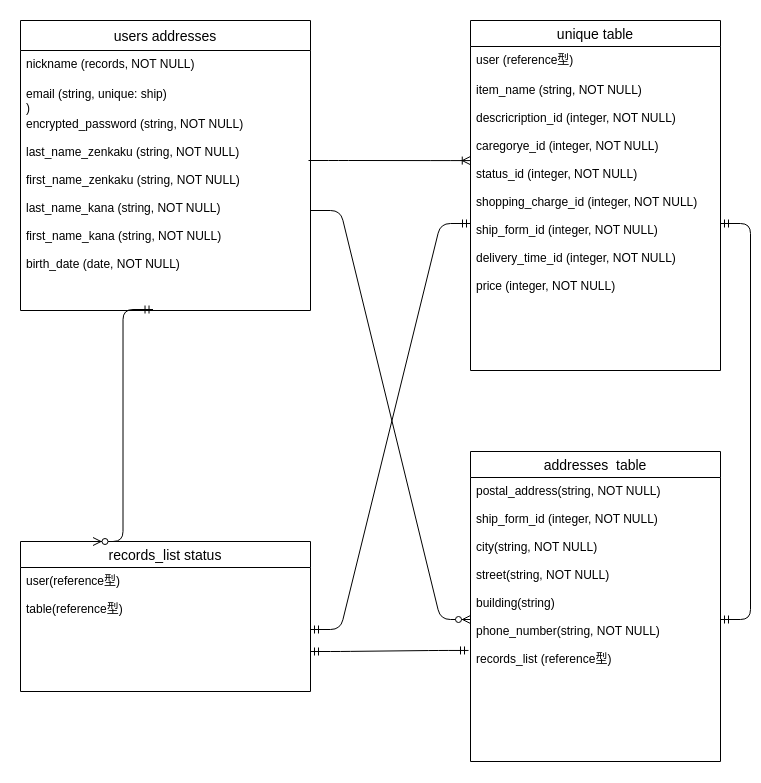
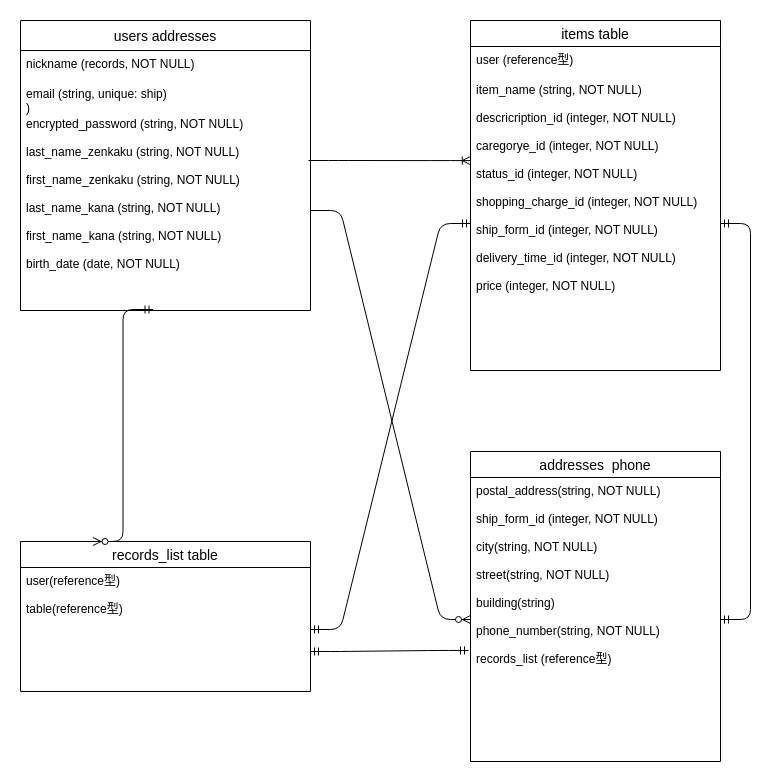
(595, 34) -> (595, 34)
(595, 465) -> (595, 465)
(165, 555) -> (165, 555)
